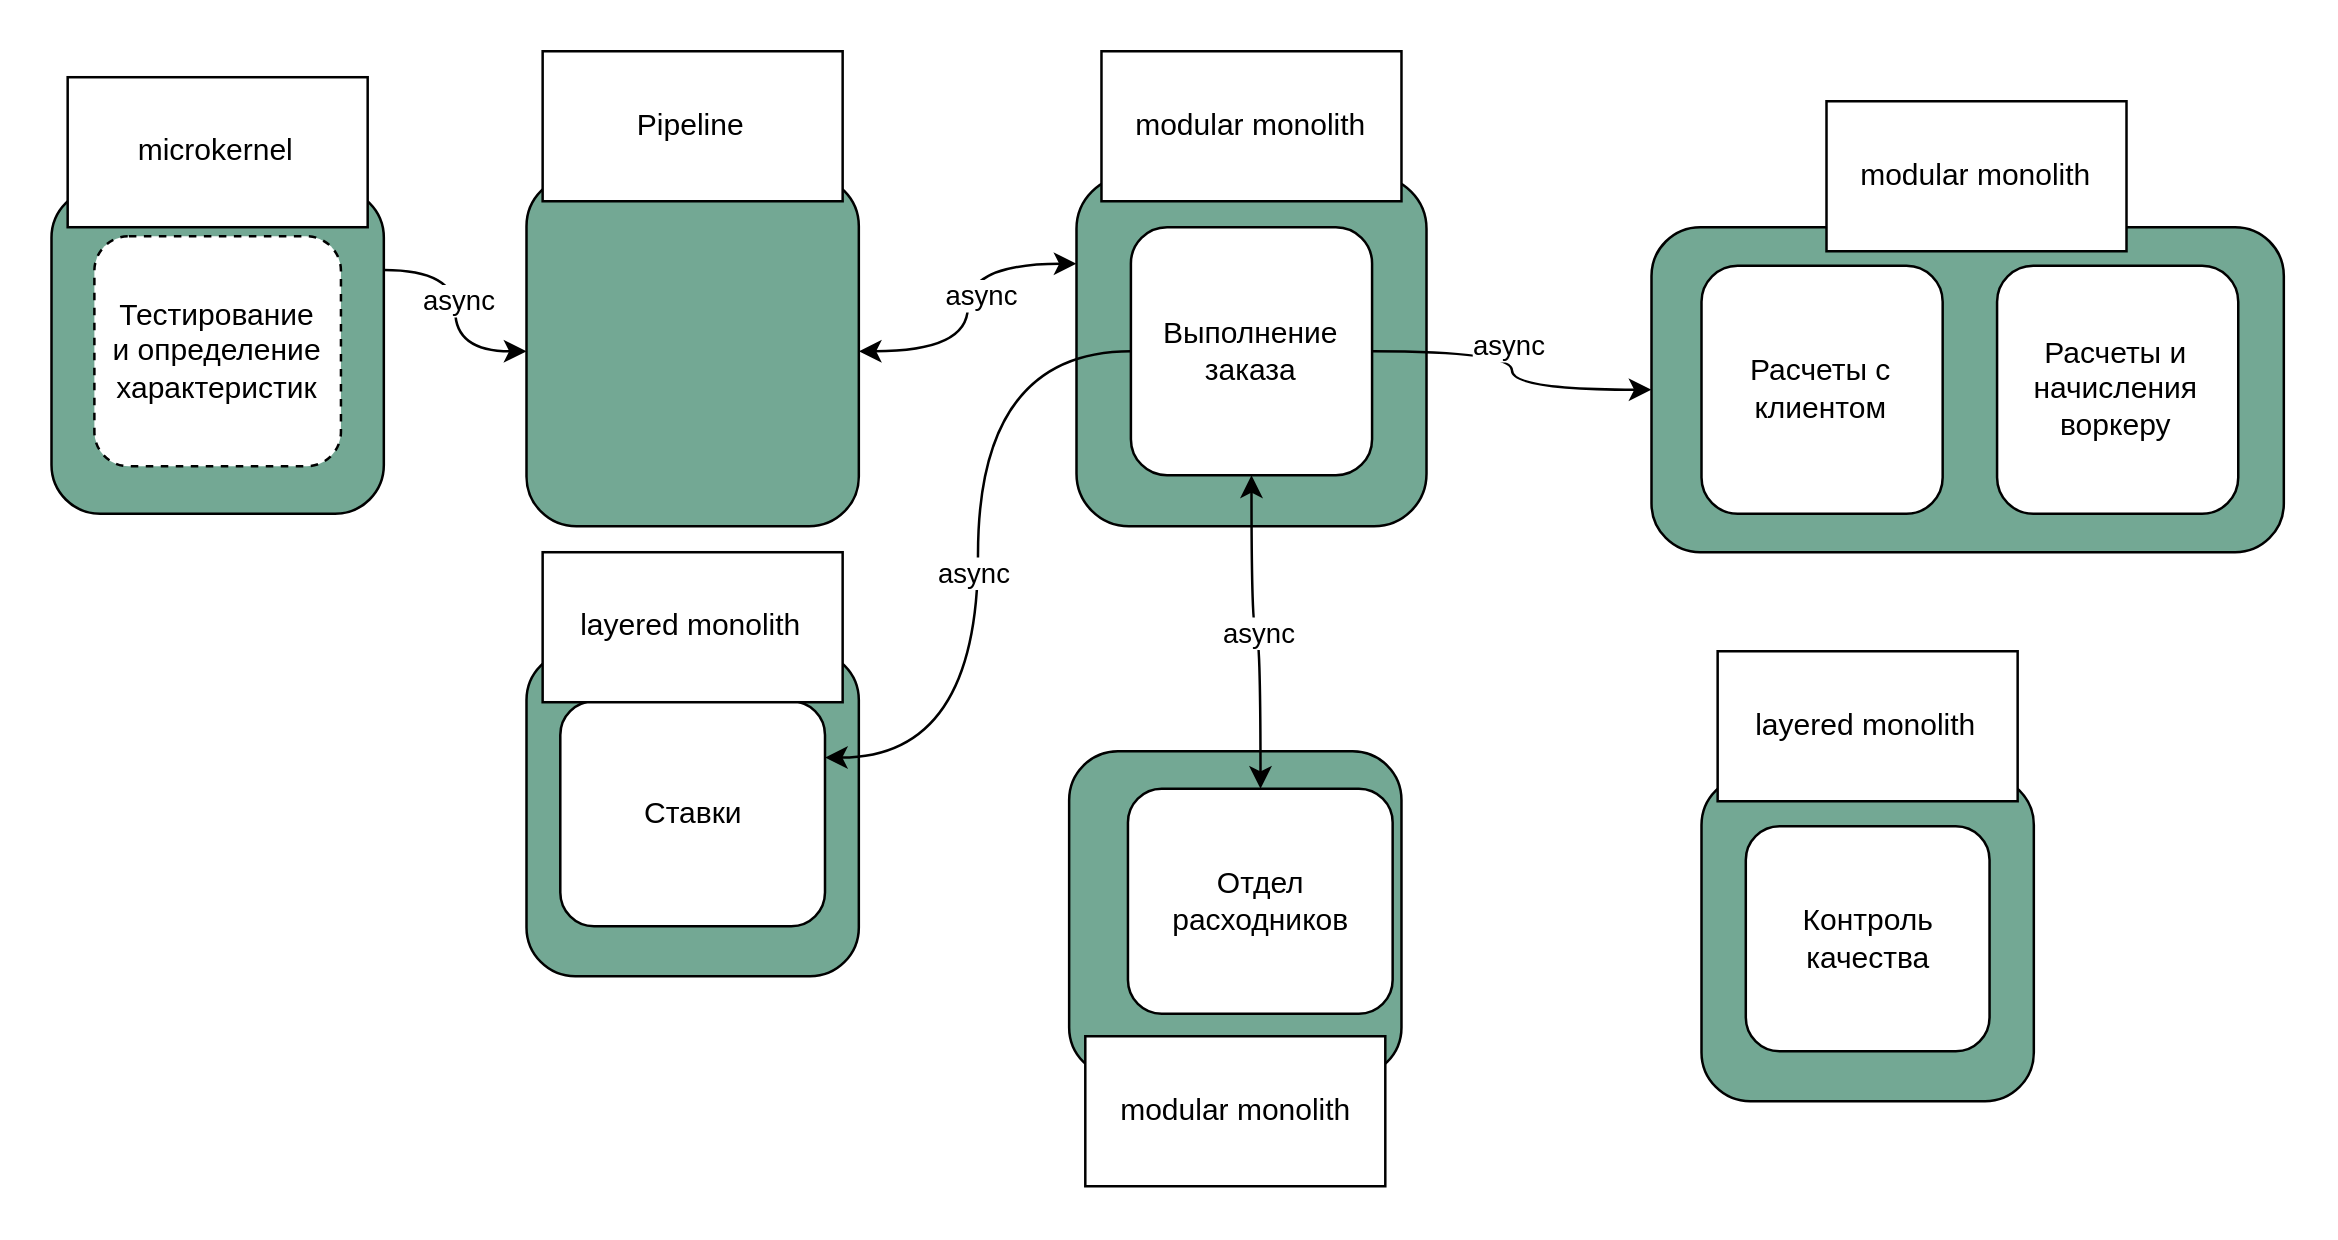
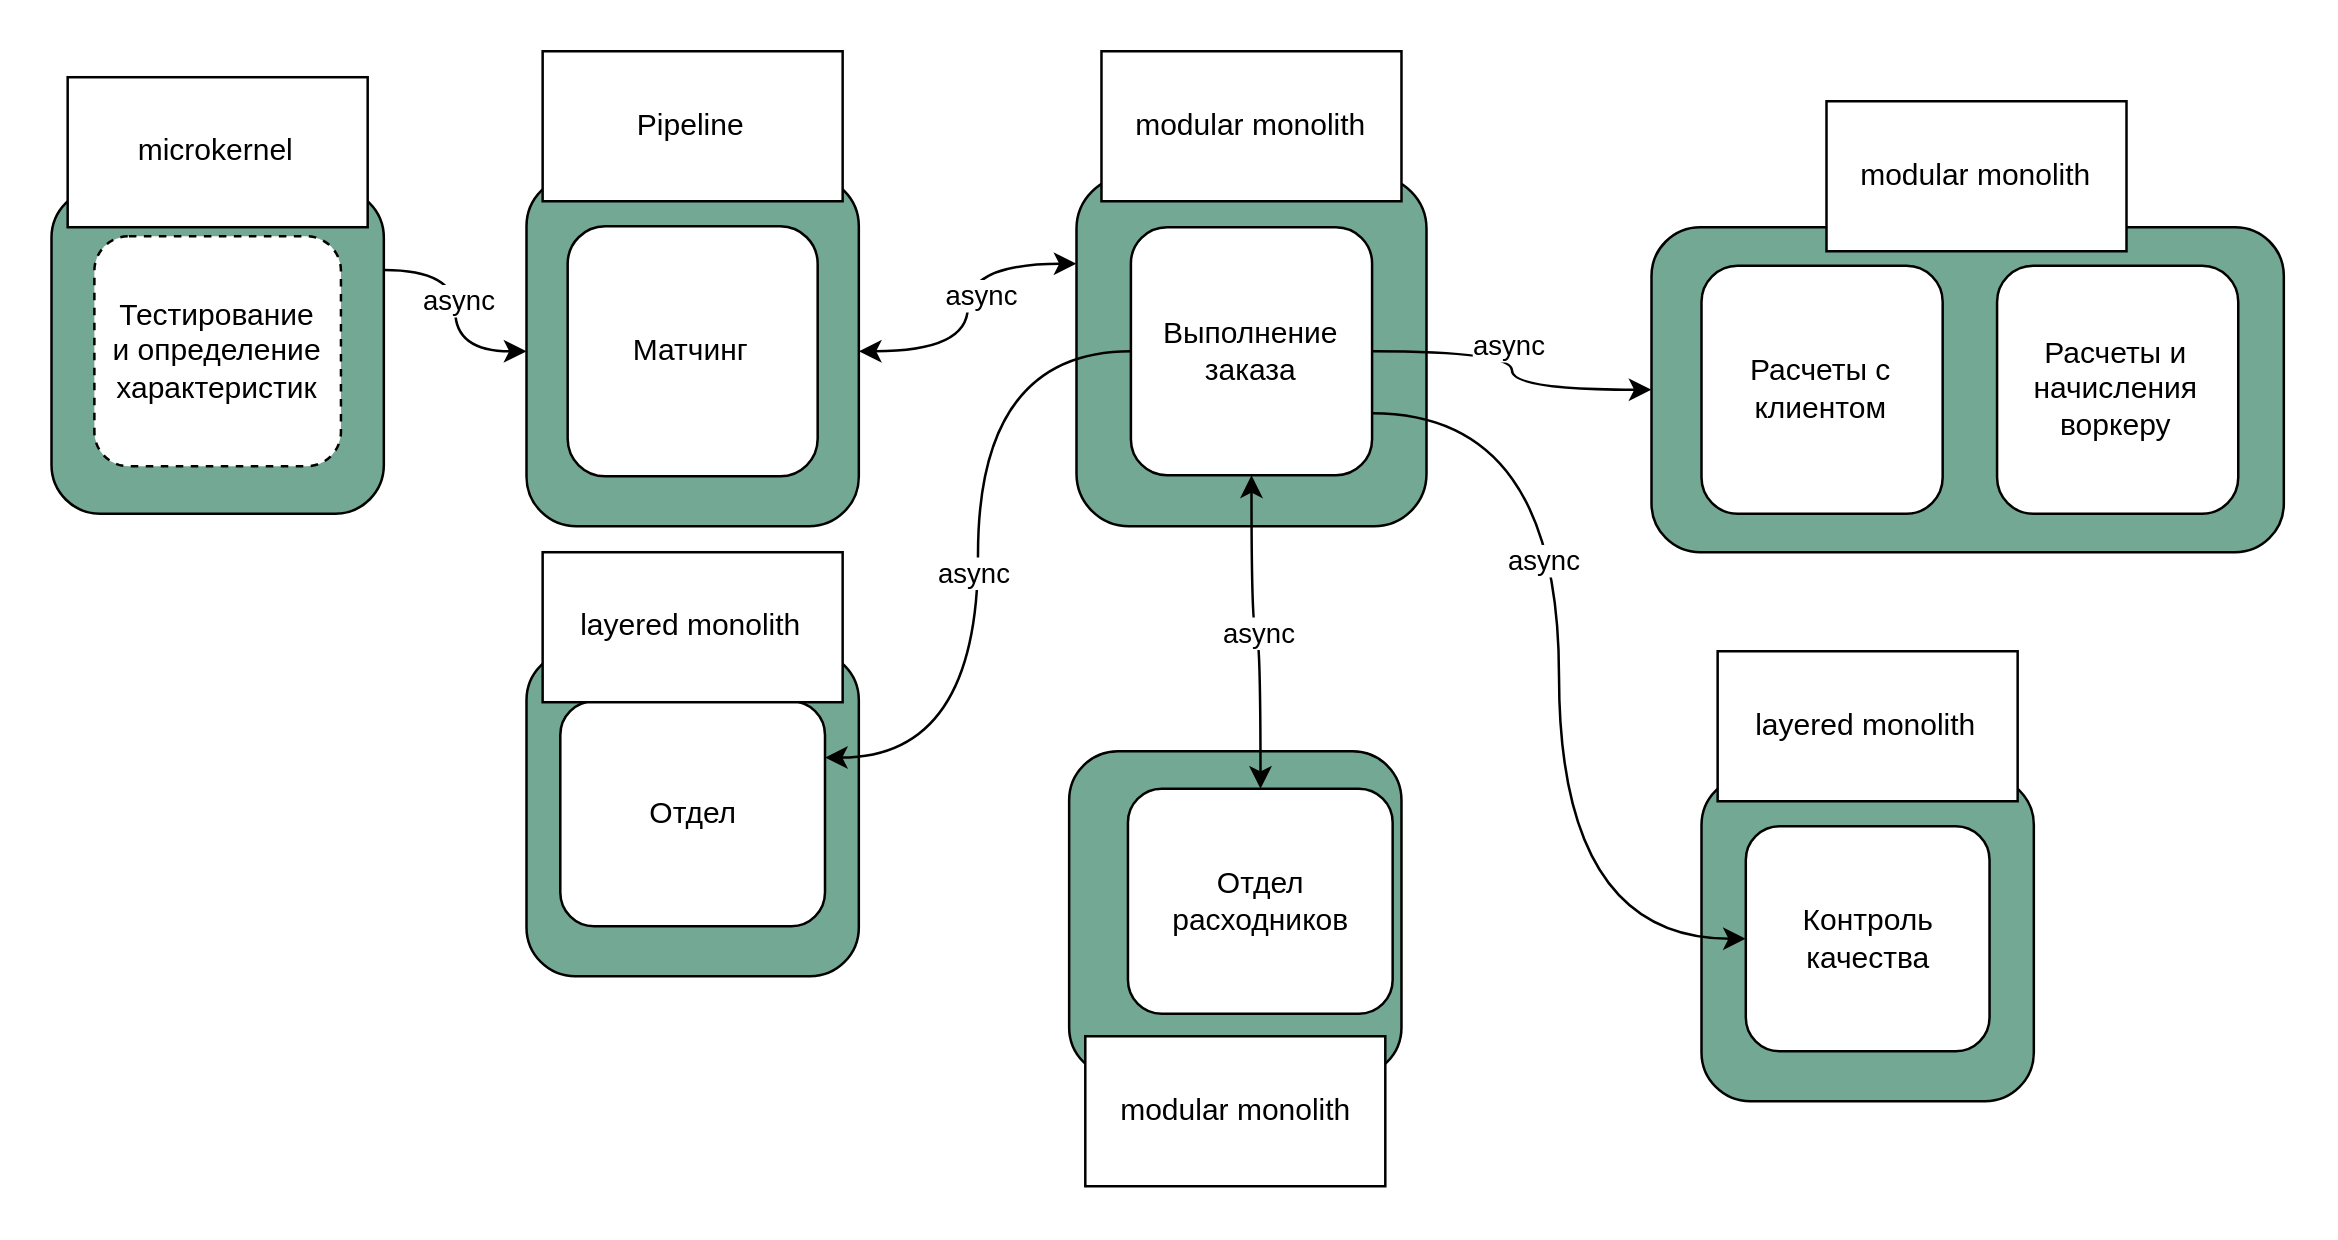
none -> (692, 351)
none -> (1572, 802)
(694, 814) -> (694, 814)
